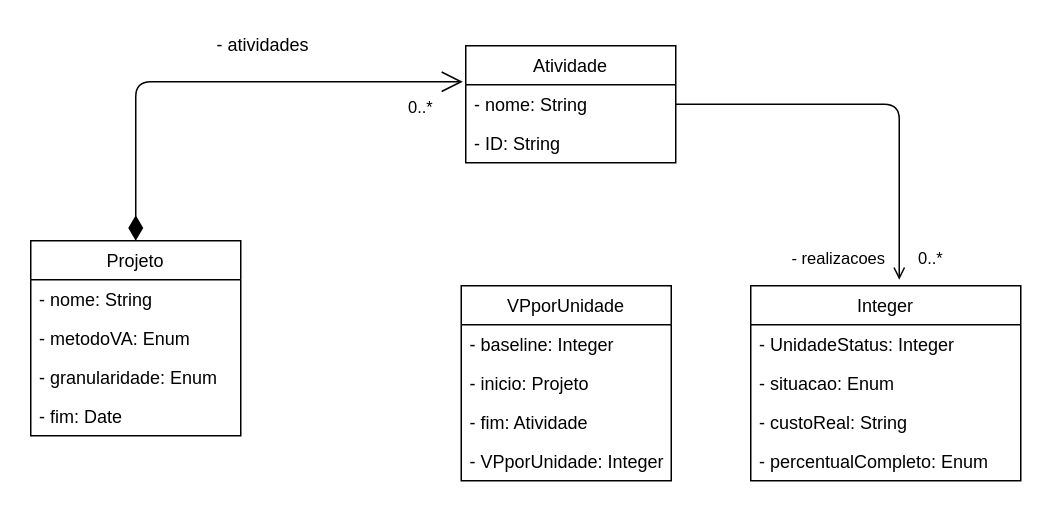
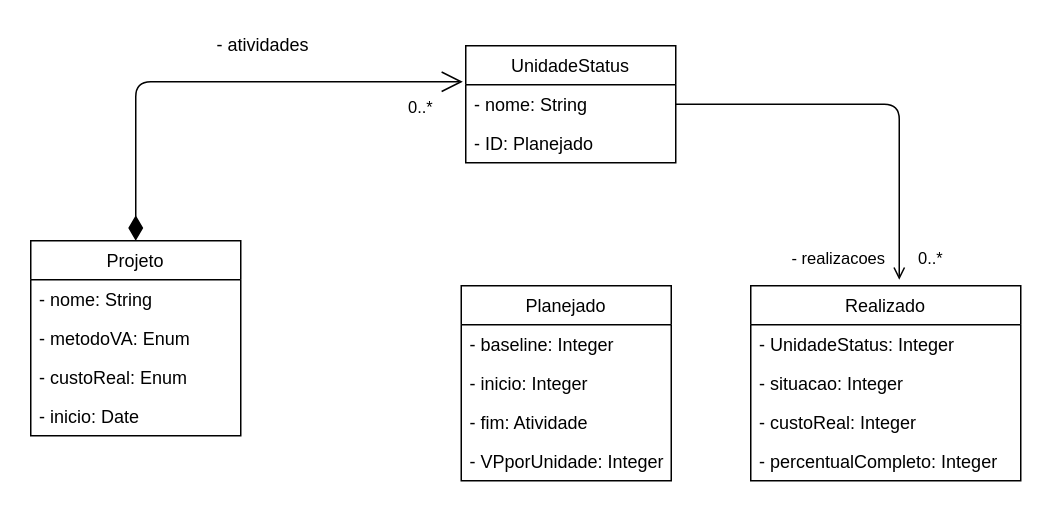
(570, 66) -> (570, 66)
(525, 144) -> (540, 144)
(566, 306) -> (566, 306)
(885, 306) -> (885, 306)
(133, 378) -> (115, 378)
(541, 384) -> (541, 384)
(830, 384) -> (845, 384)
(85, 417) -> (96, 417)
(843, 423) -> (850, 423)
(878, 462) -> (893, 462)
